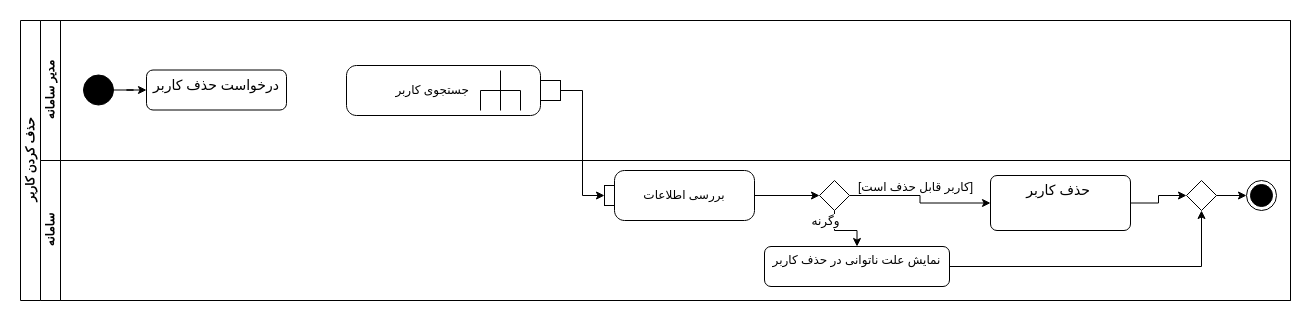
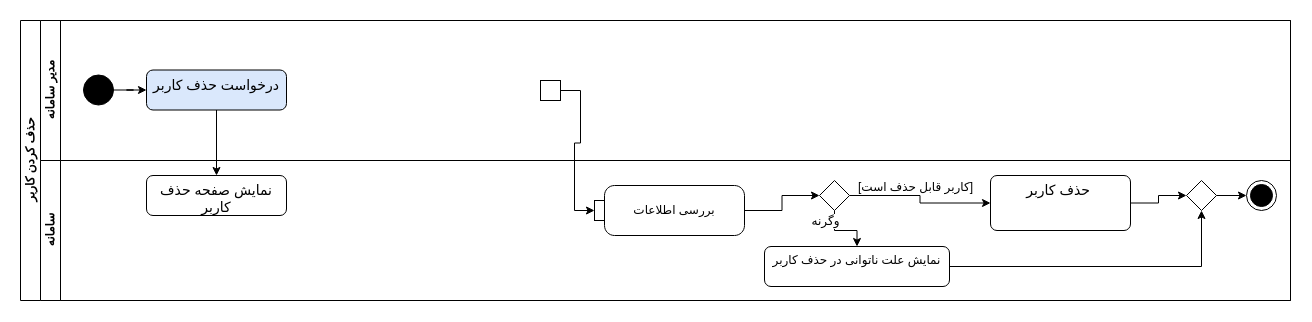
(217, 90) -> (217, 90)
(444, 91) -> none
none -> (217, 139)
none -> (217, 196)
(680, 196) -> (670, 211)
